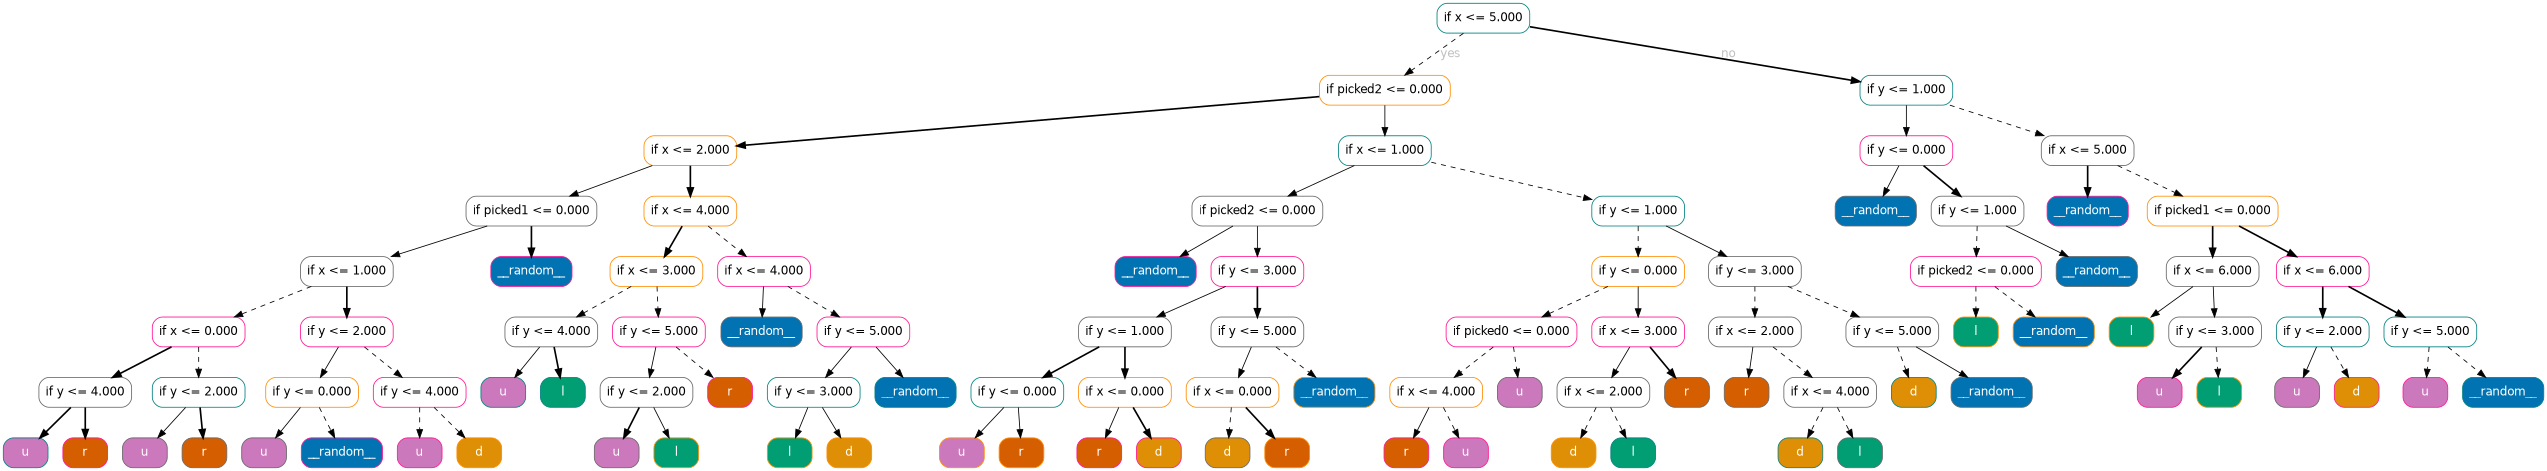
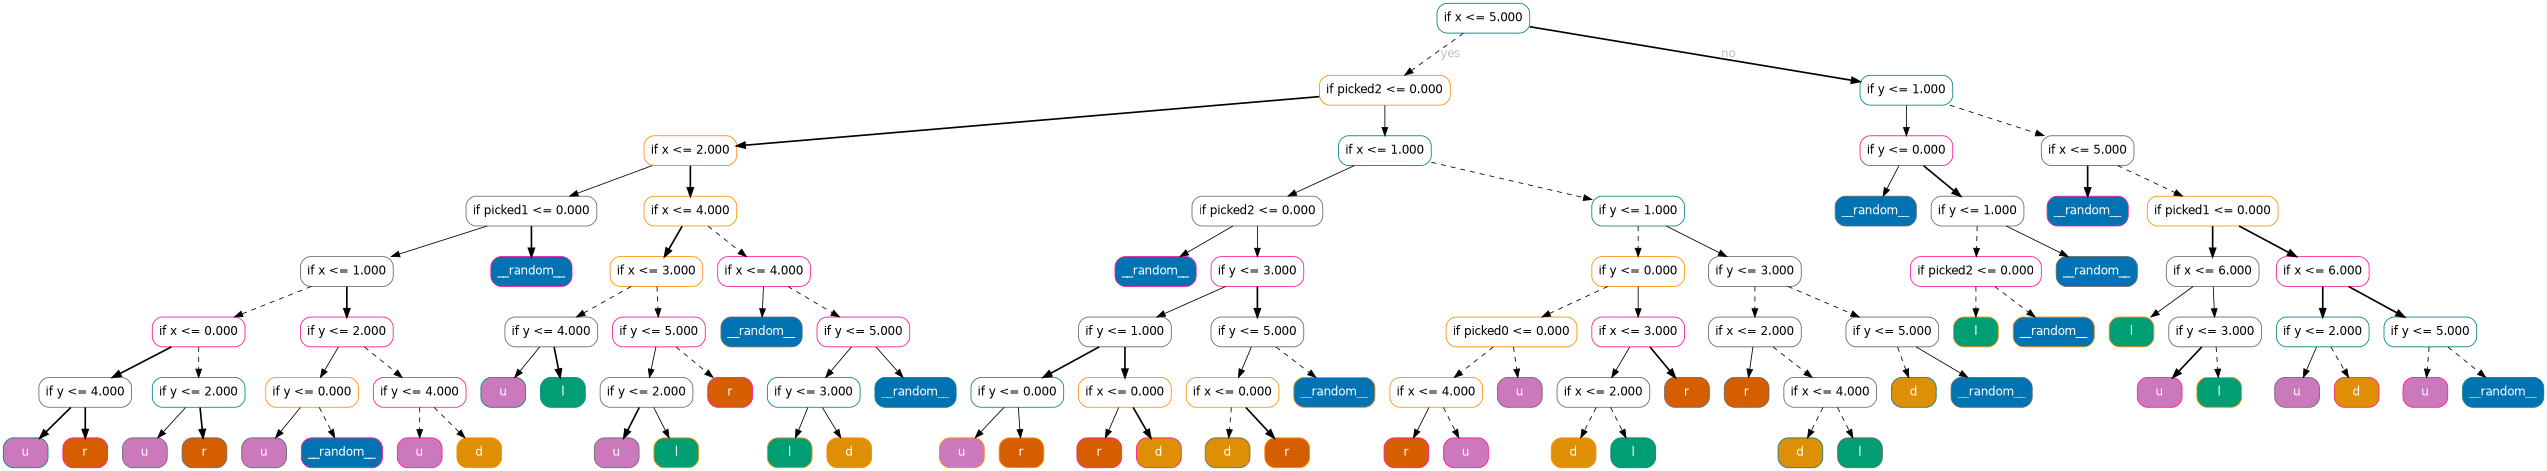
(1512, 332) -> (1512, 332)
